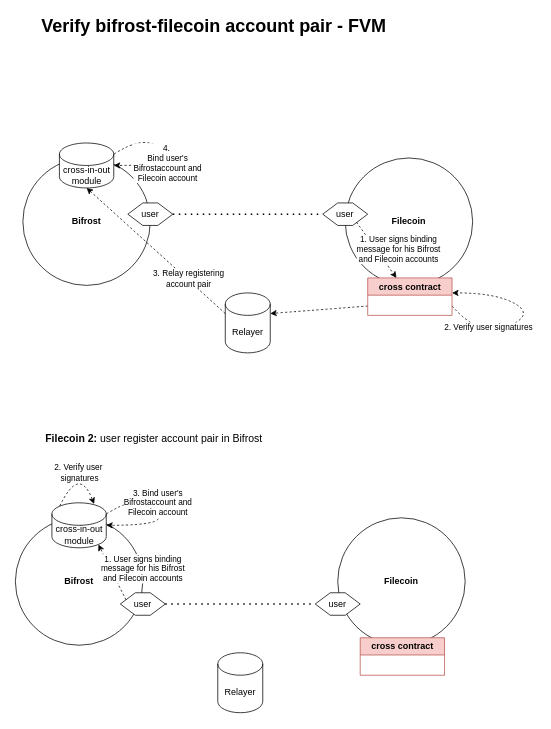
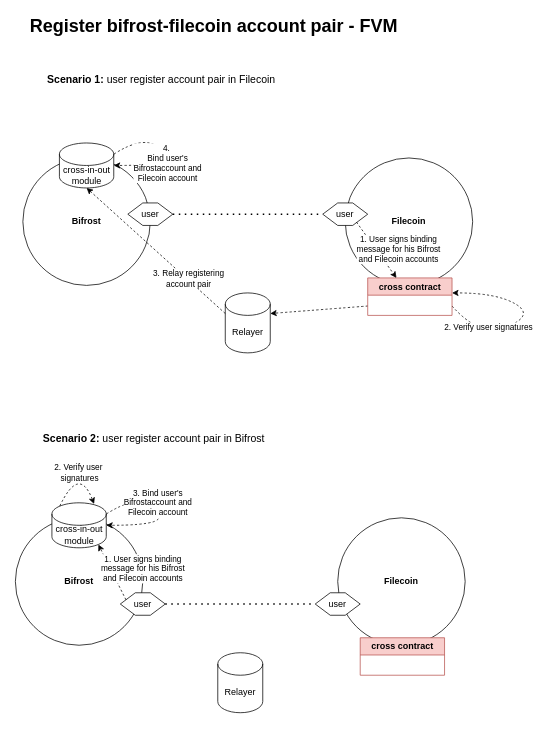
(214, 27) -> (214, 27)
none -> (162, 79)
(154, 439) -> (154, 439)
